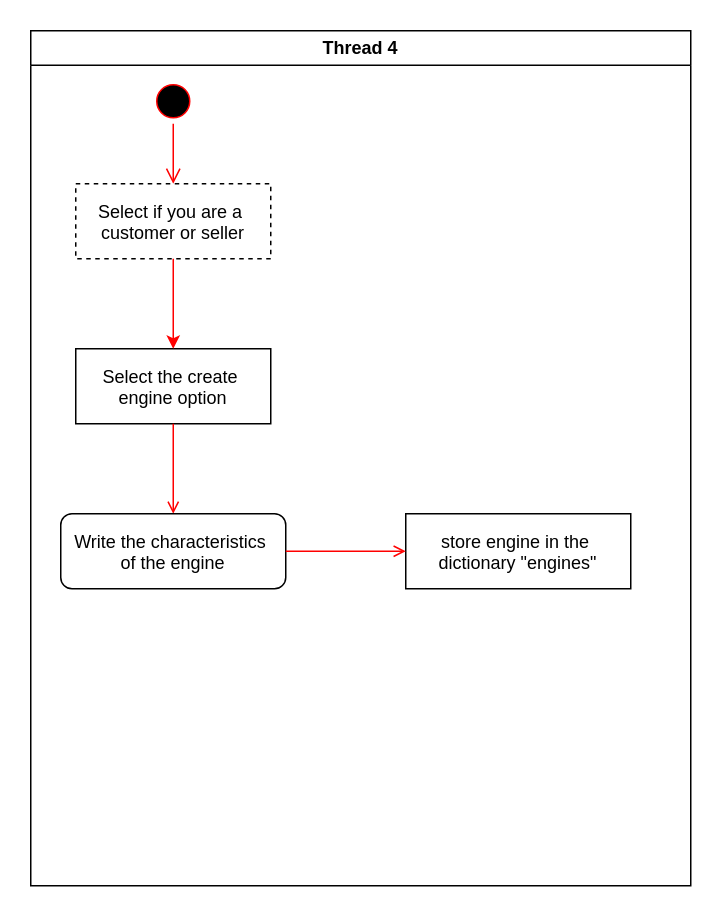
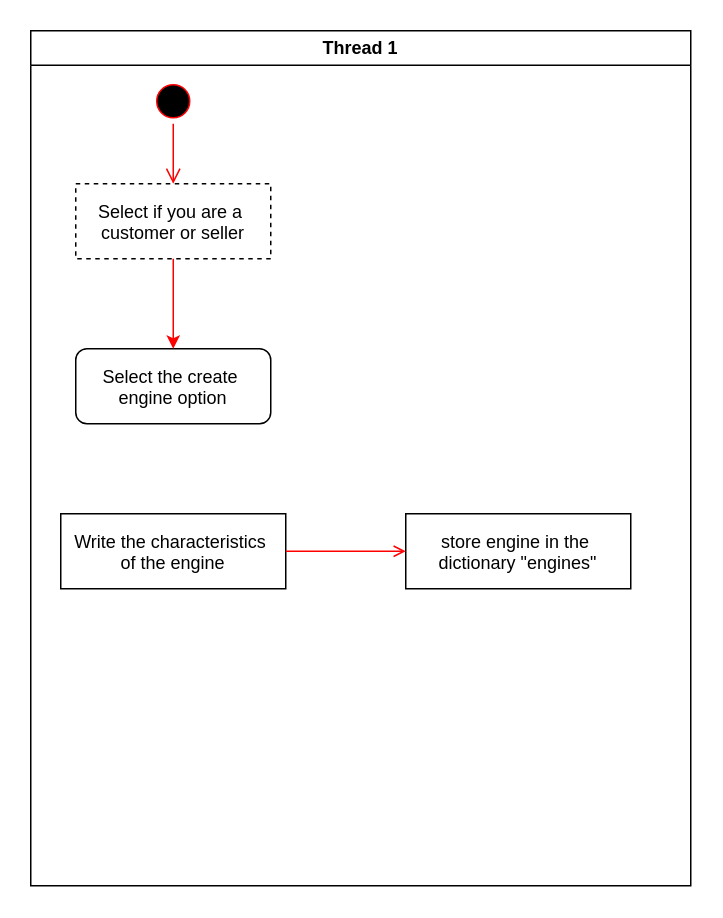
(361, 49) -> (361, 49)
(173, 386) -> (173, 386)
(173, 467) -> none
(173, 551) -> (173, 551)
